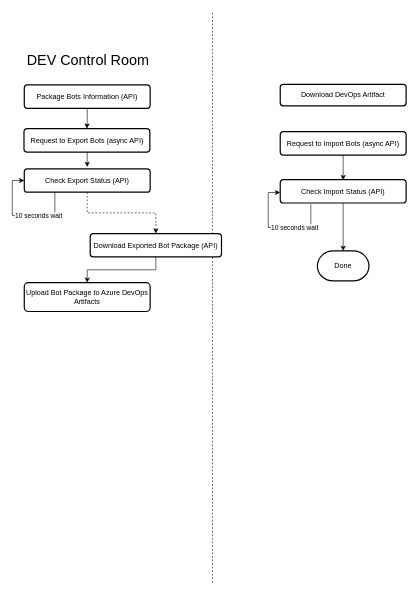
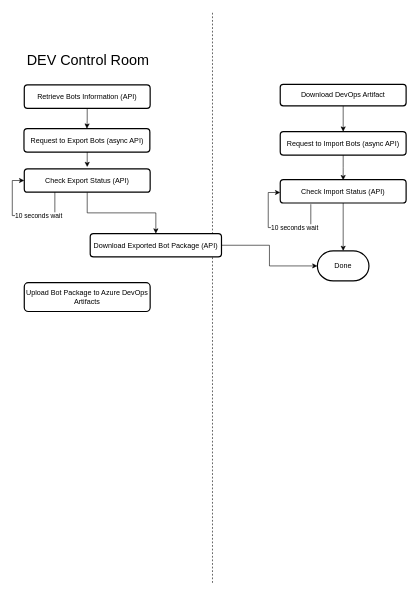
(87, 97) -> (87, 97)
none -> (344, 126)
(119, 213) -> (119, 213)
(87, 272) -> (270, 255)
